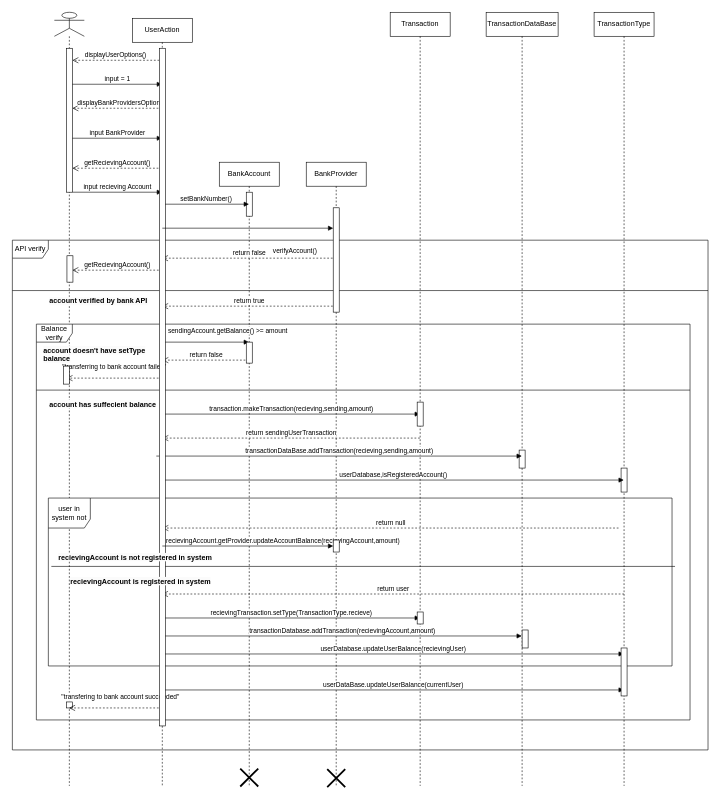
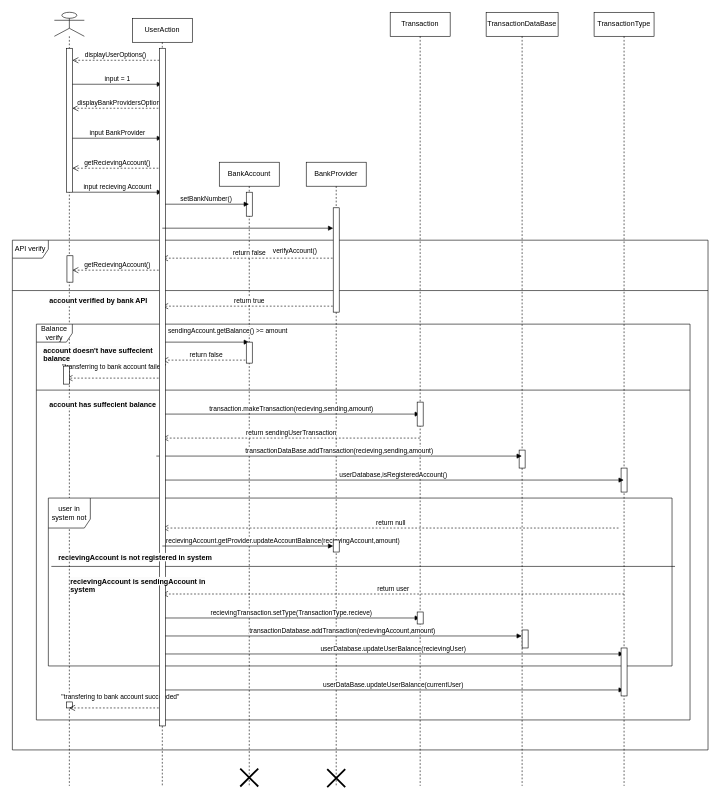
(100, 355) -> (100, 355)
(143, 582) -> (151, 582)
